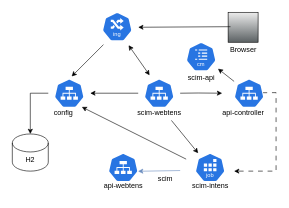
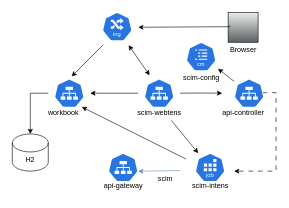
(202, 78) -> (202, 78)
(64, 113) -> (64, 113)
(124, 186) -> (124, 186)
